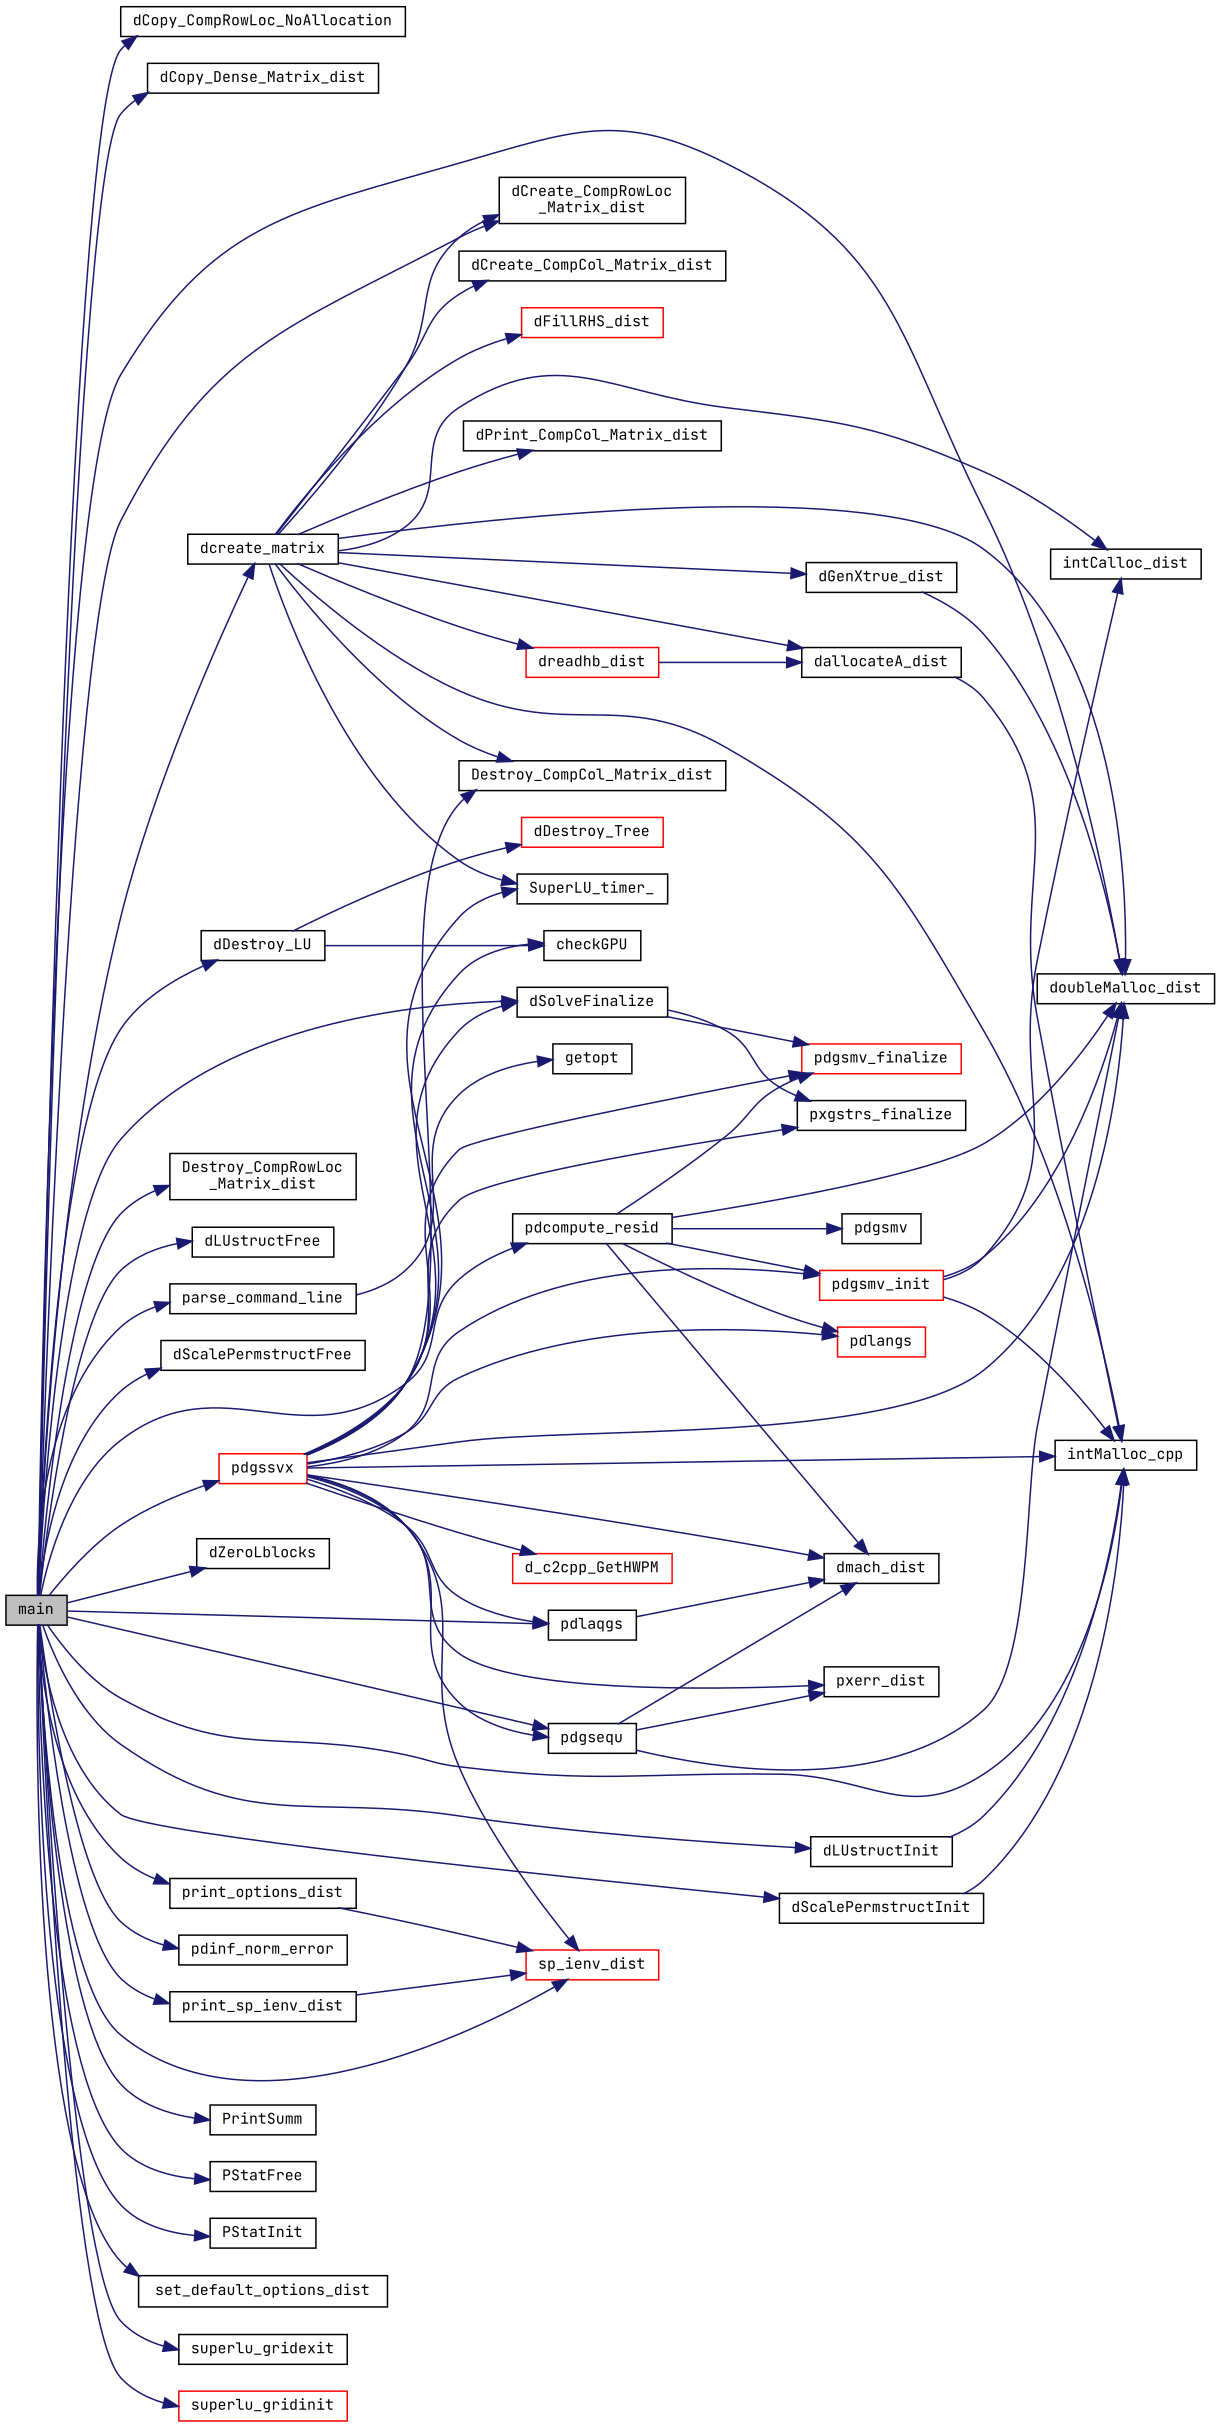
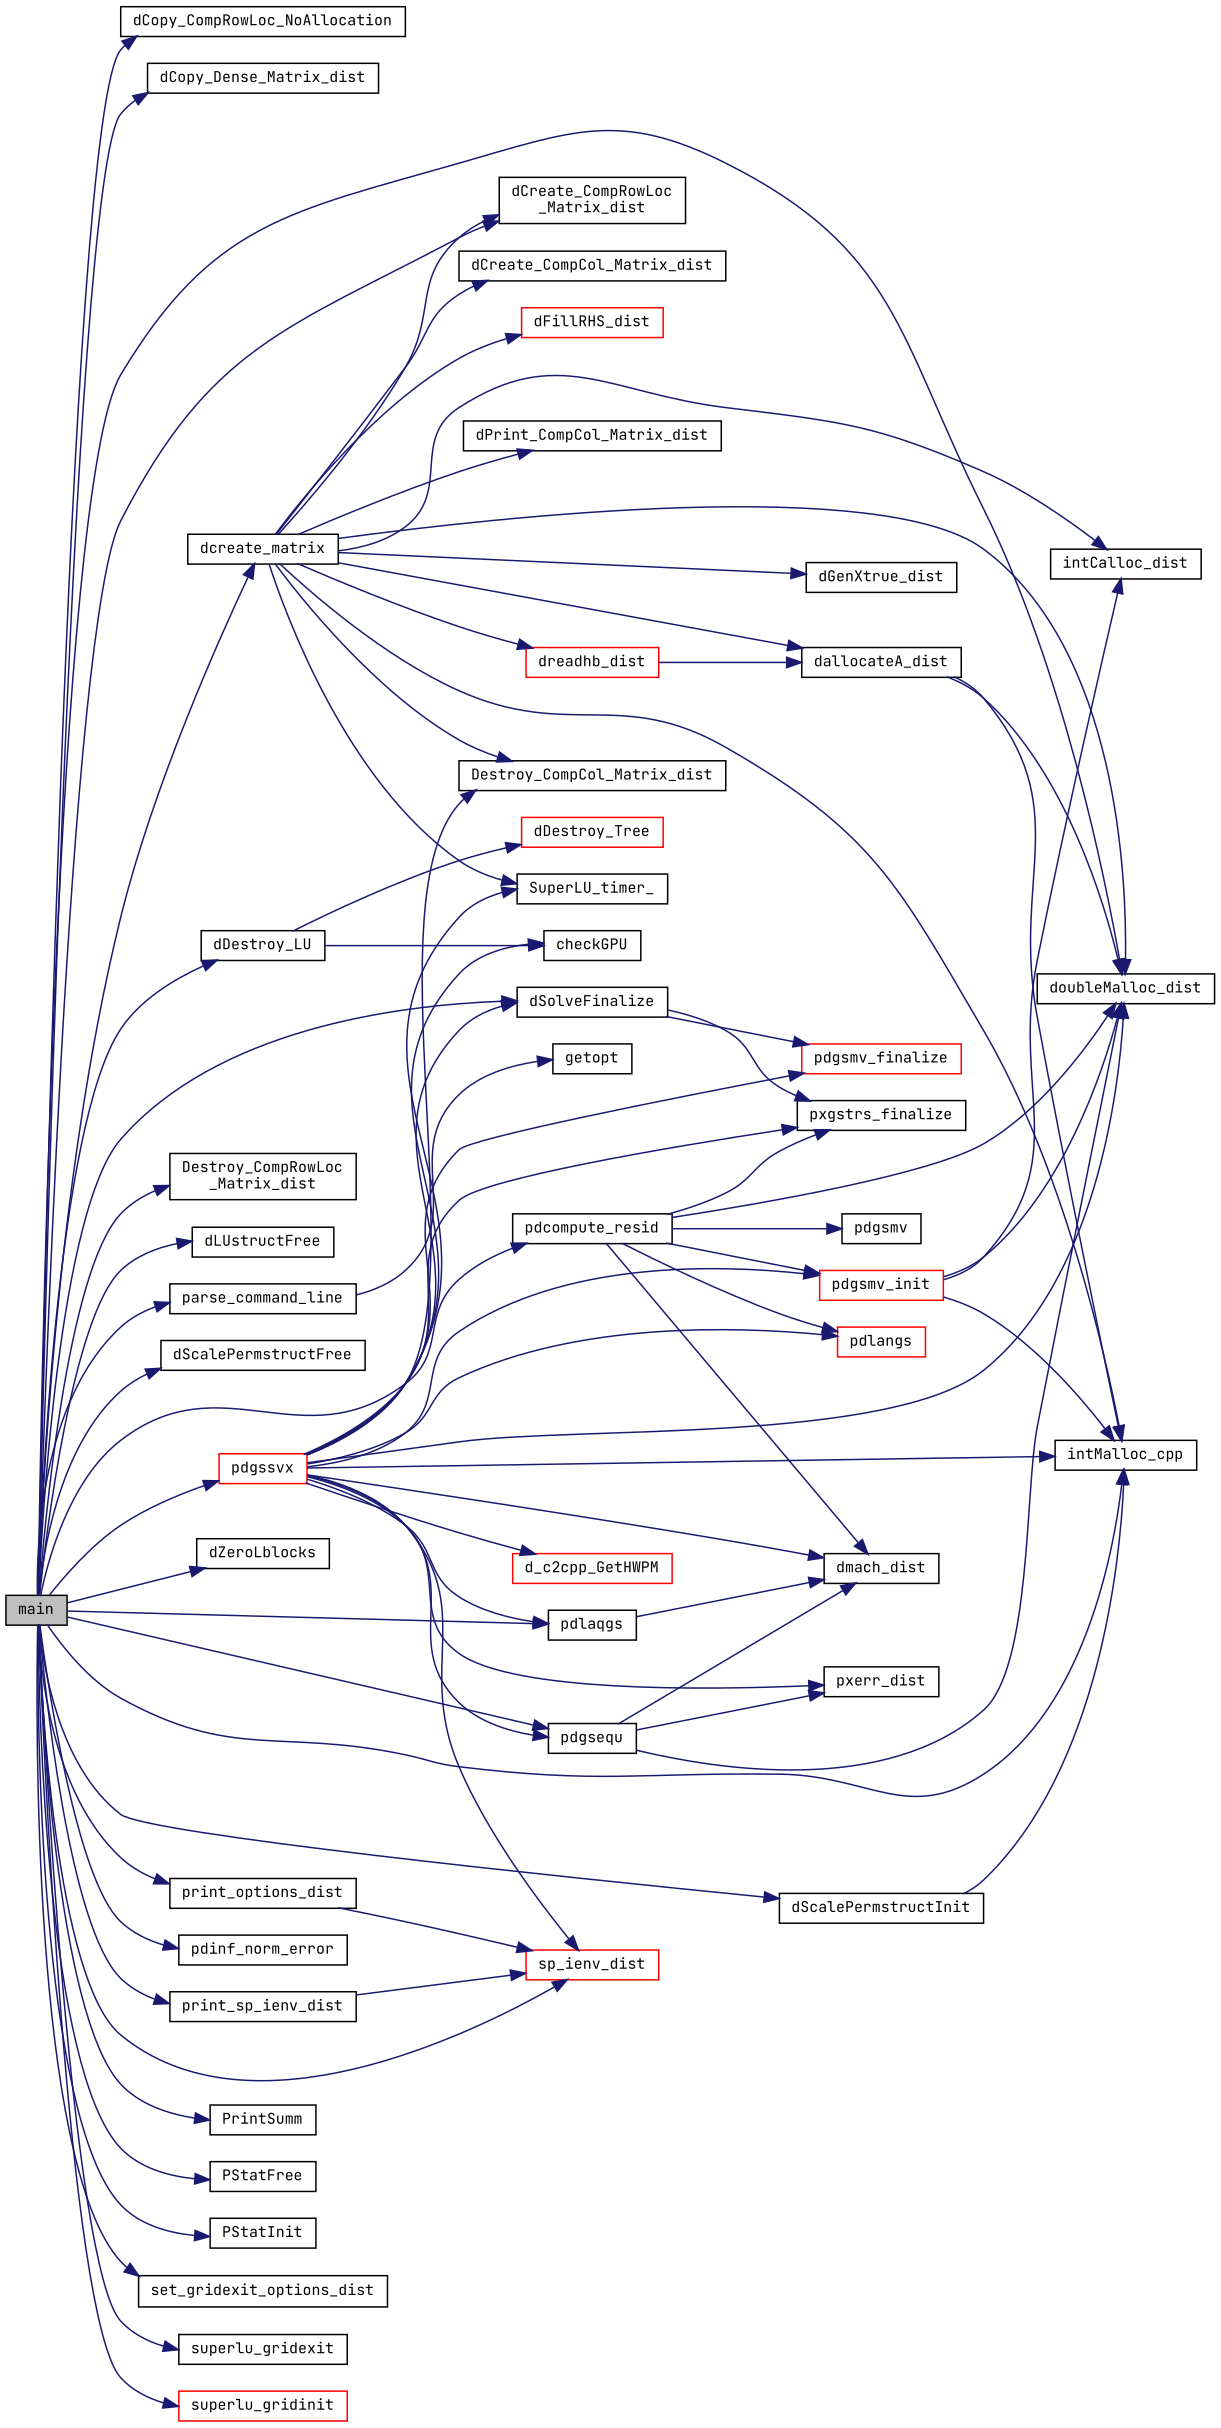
(1057, 753) -> (1059, 800)
(705, 1152) -> (745, 1180)
(881, 1852) -> none
(263, 2291) -> (263, 2291)
